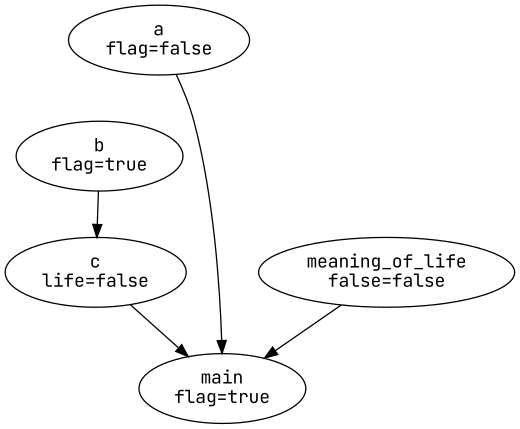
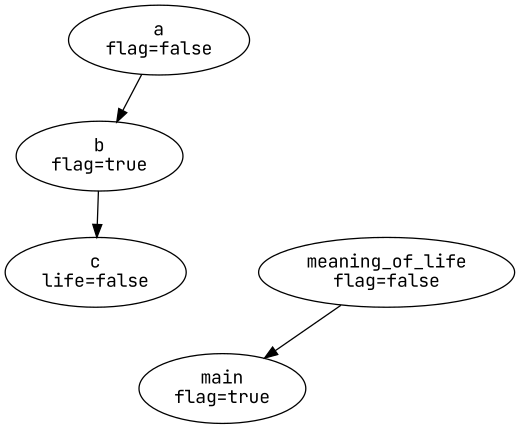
(210, 205) -> (132, 93)
(387, 272) -> (387, 272)
(154, 326) -> none
